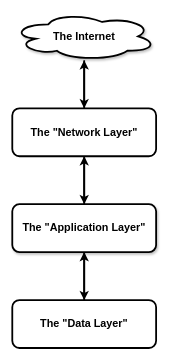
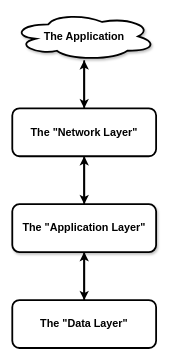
(84, 36) -> (84, 36)
